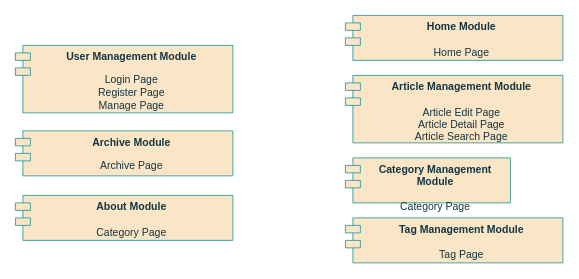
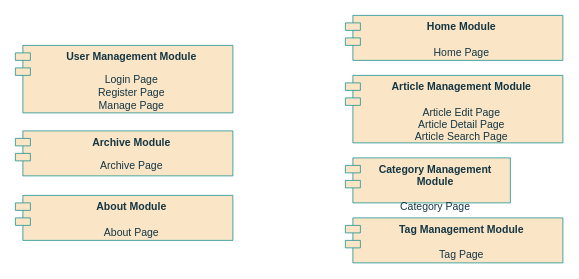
(132, 211) -> (132, 211)
